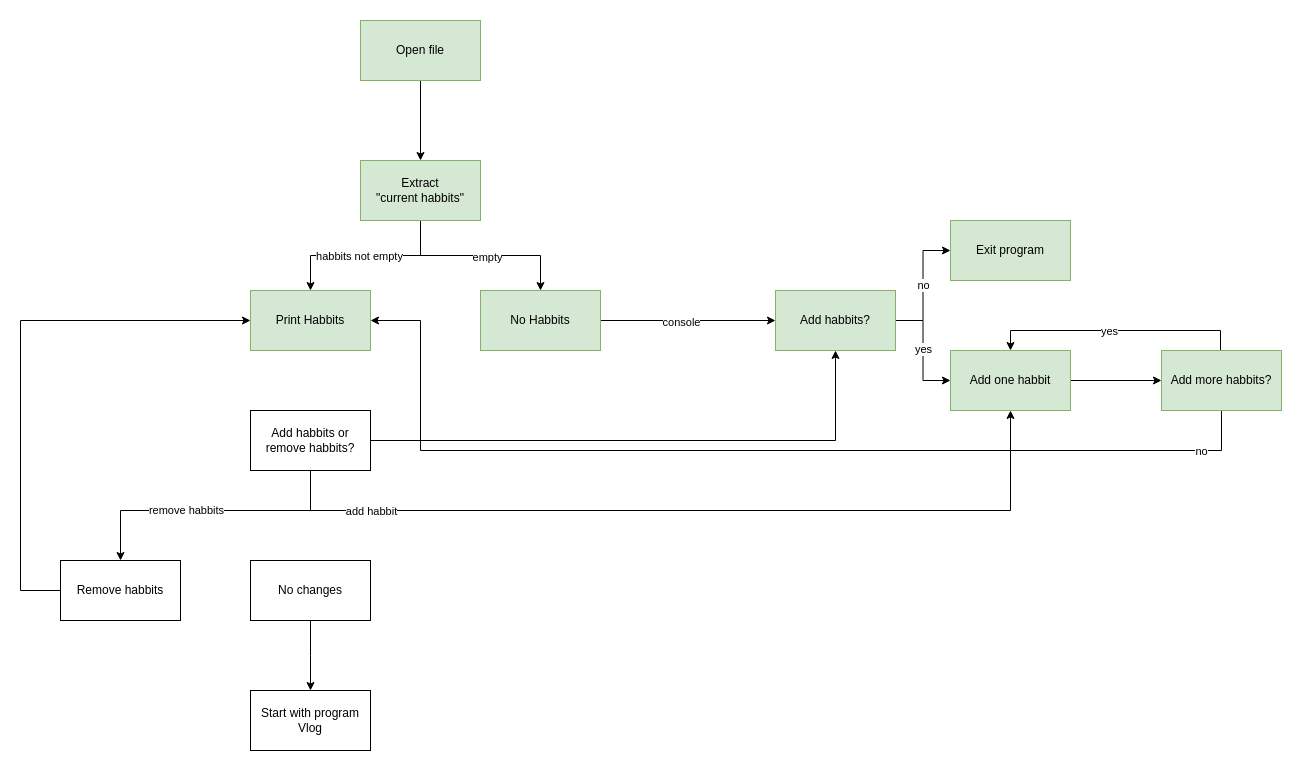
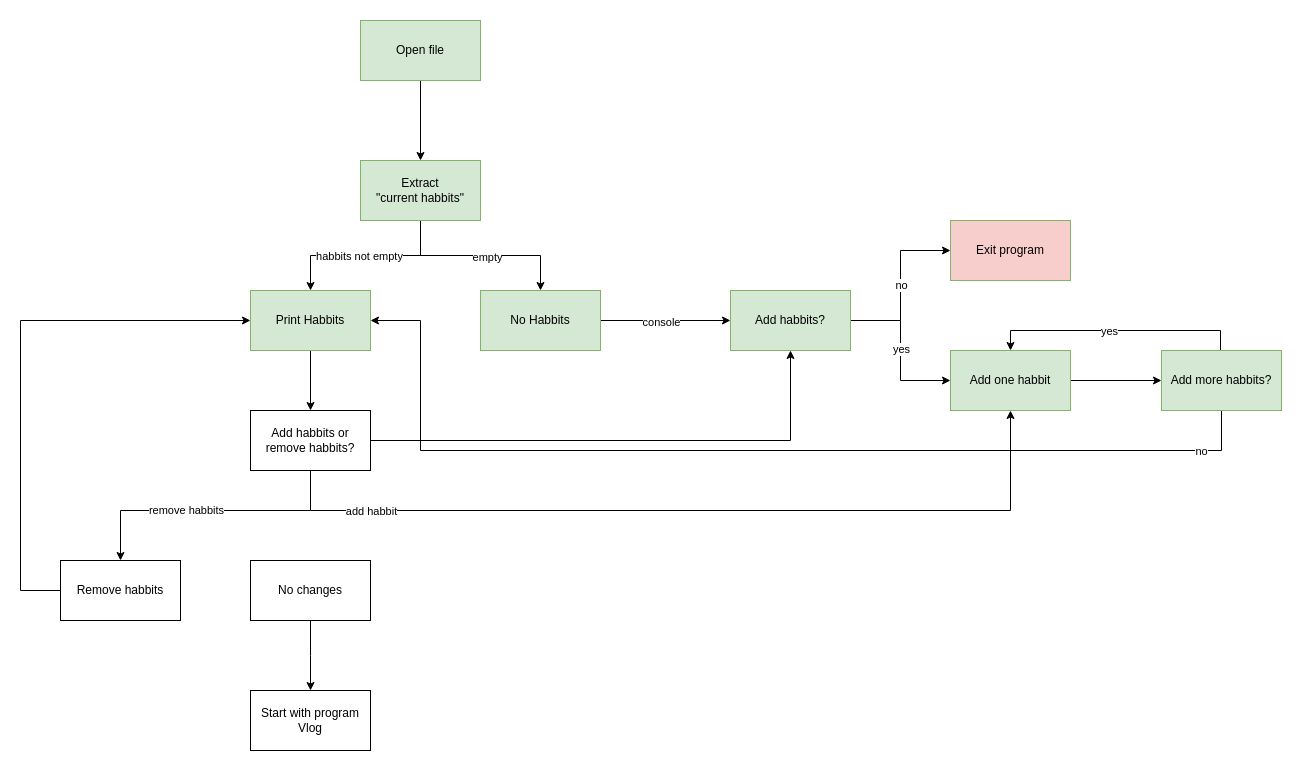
(1011, 251) -> (1011, 251)
(836, 321) -> (791, 321)
none -> (311, 377)
